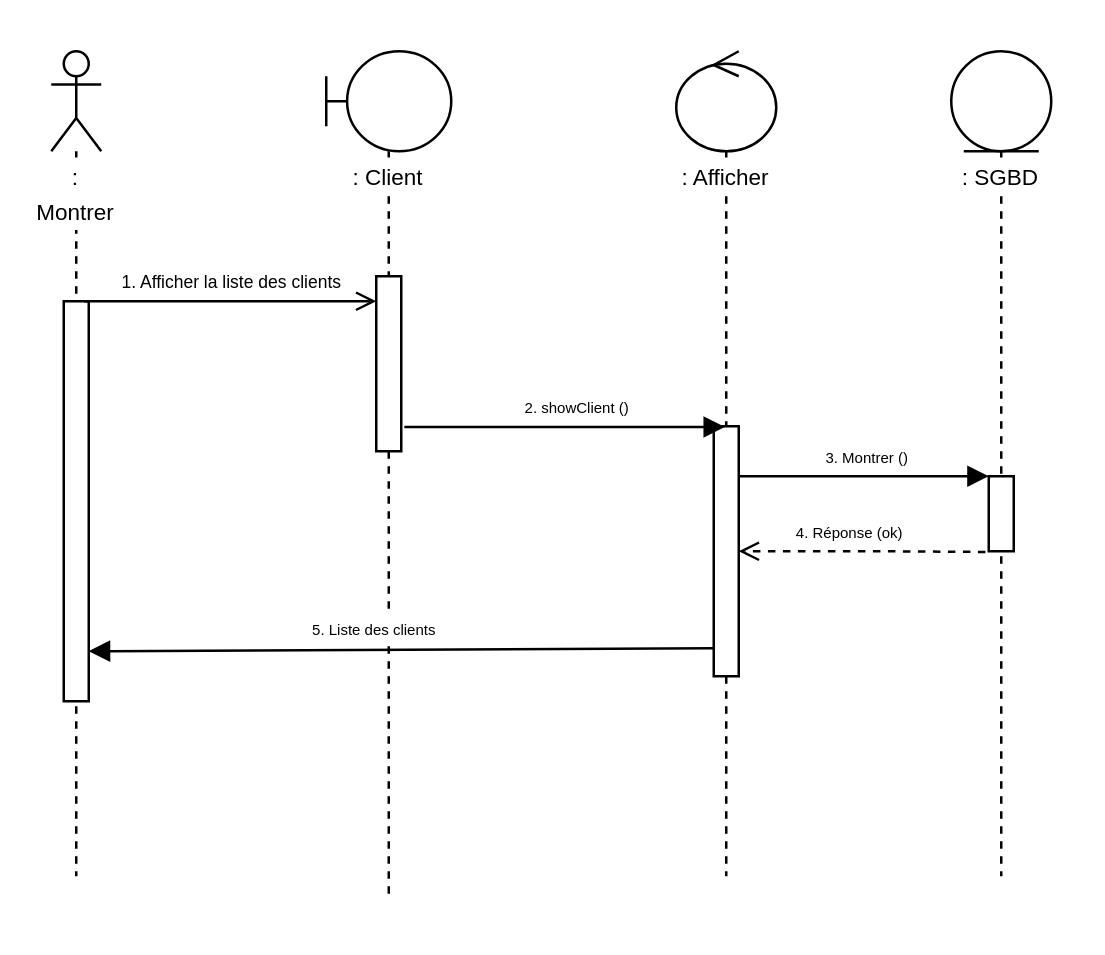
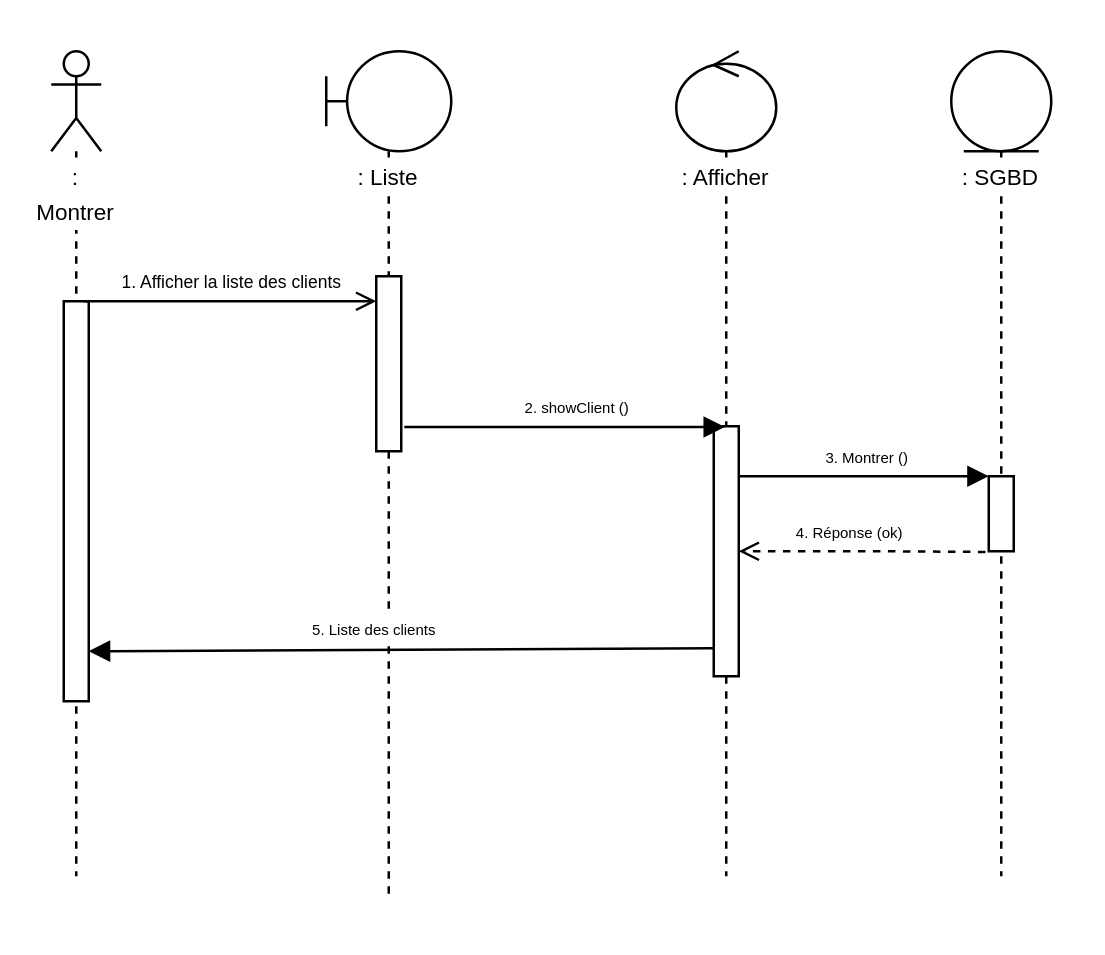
(389, 177) -> (389, 177)
